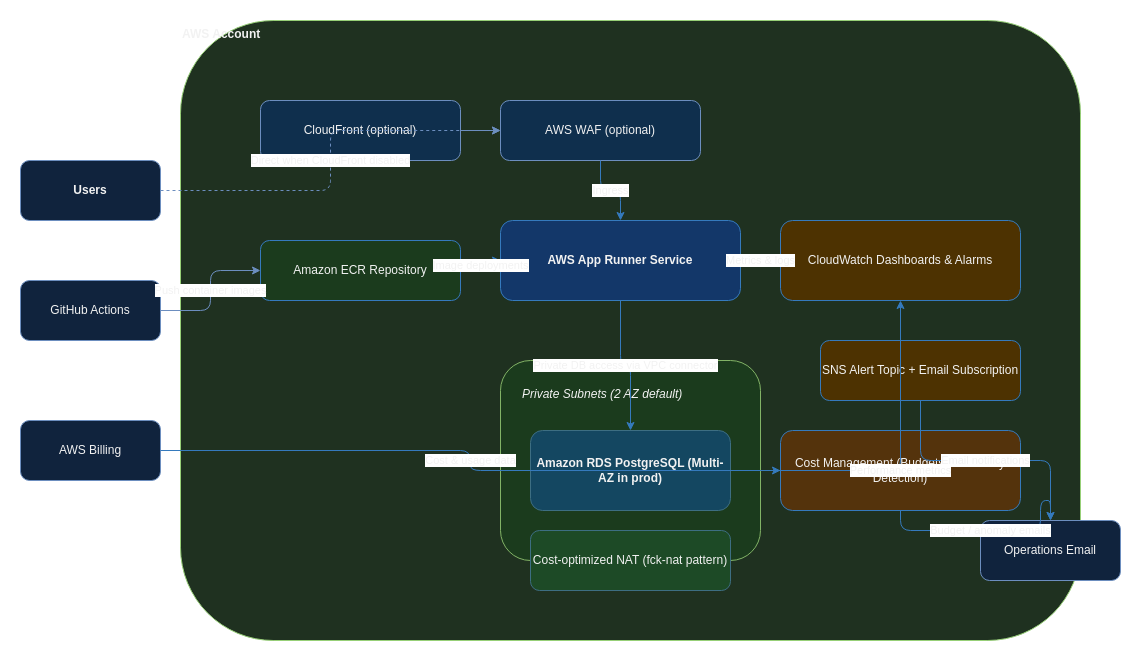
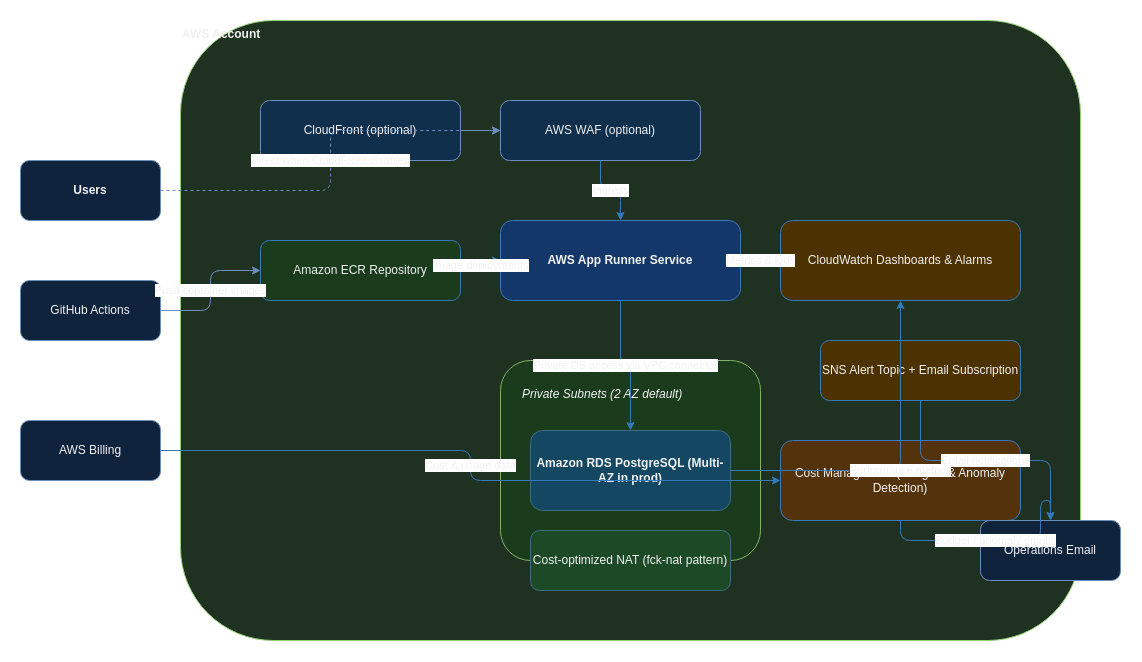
(901, 471) -> (901, 481)
